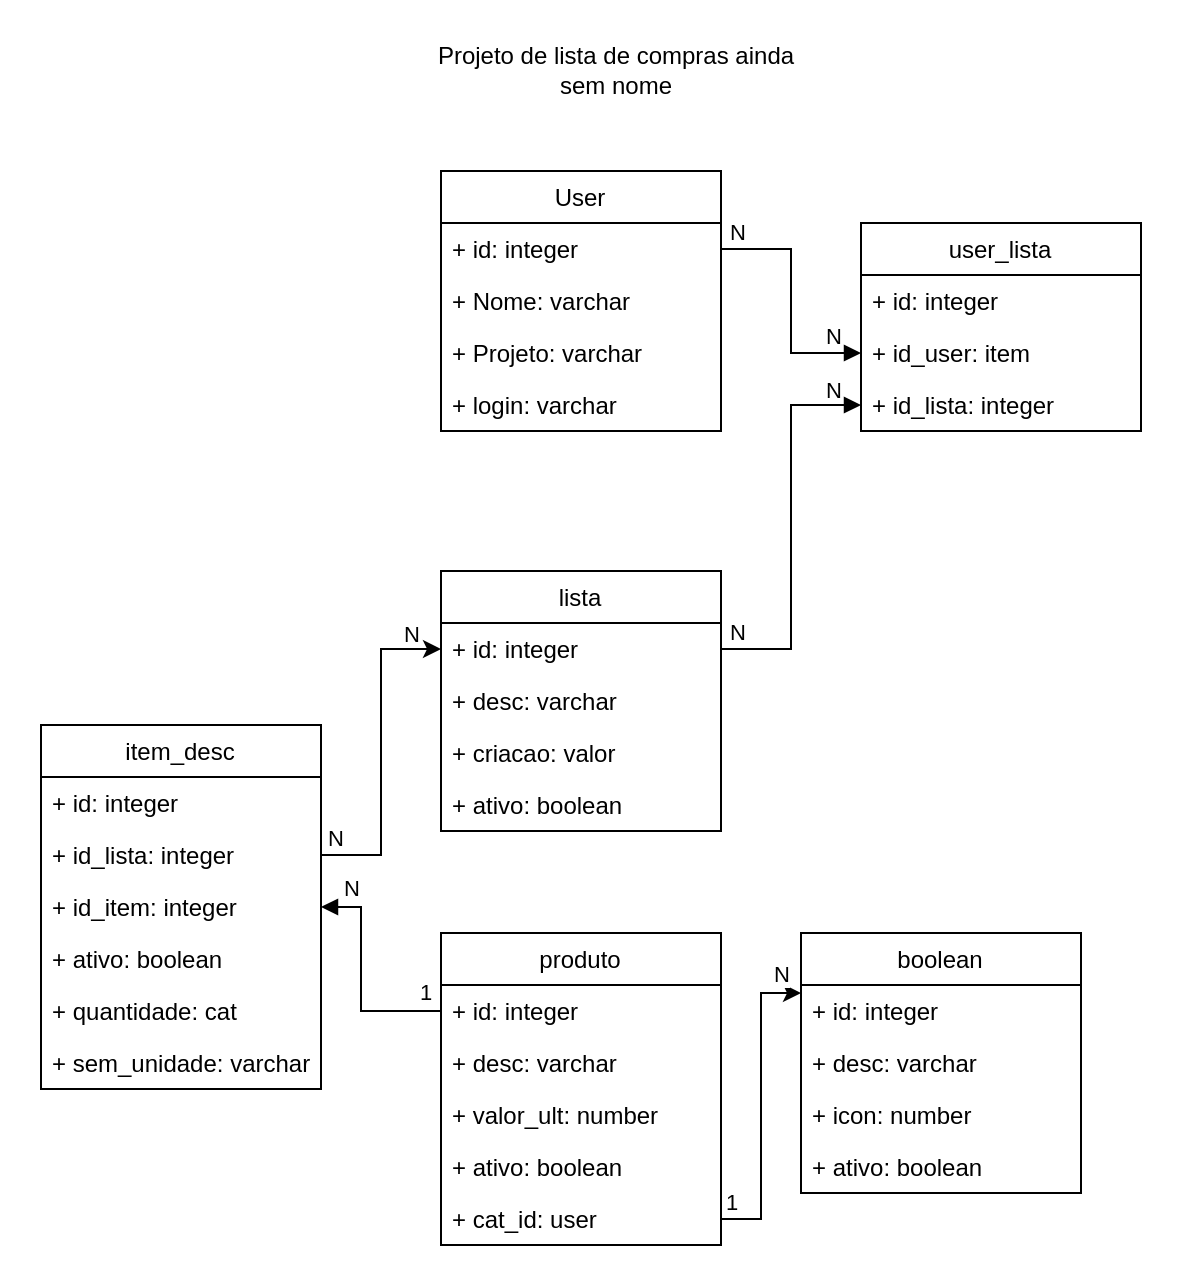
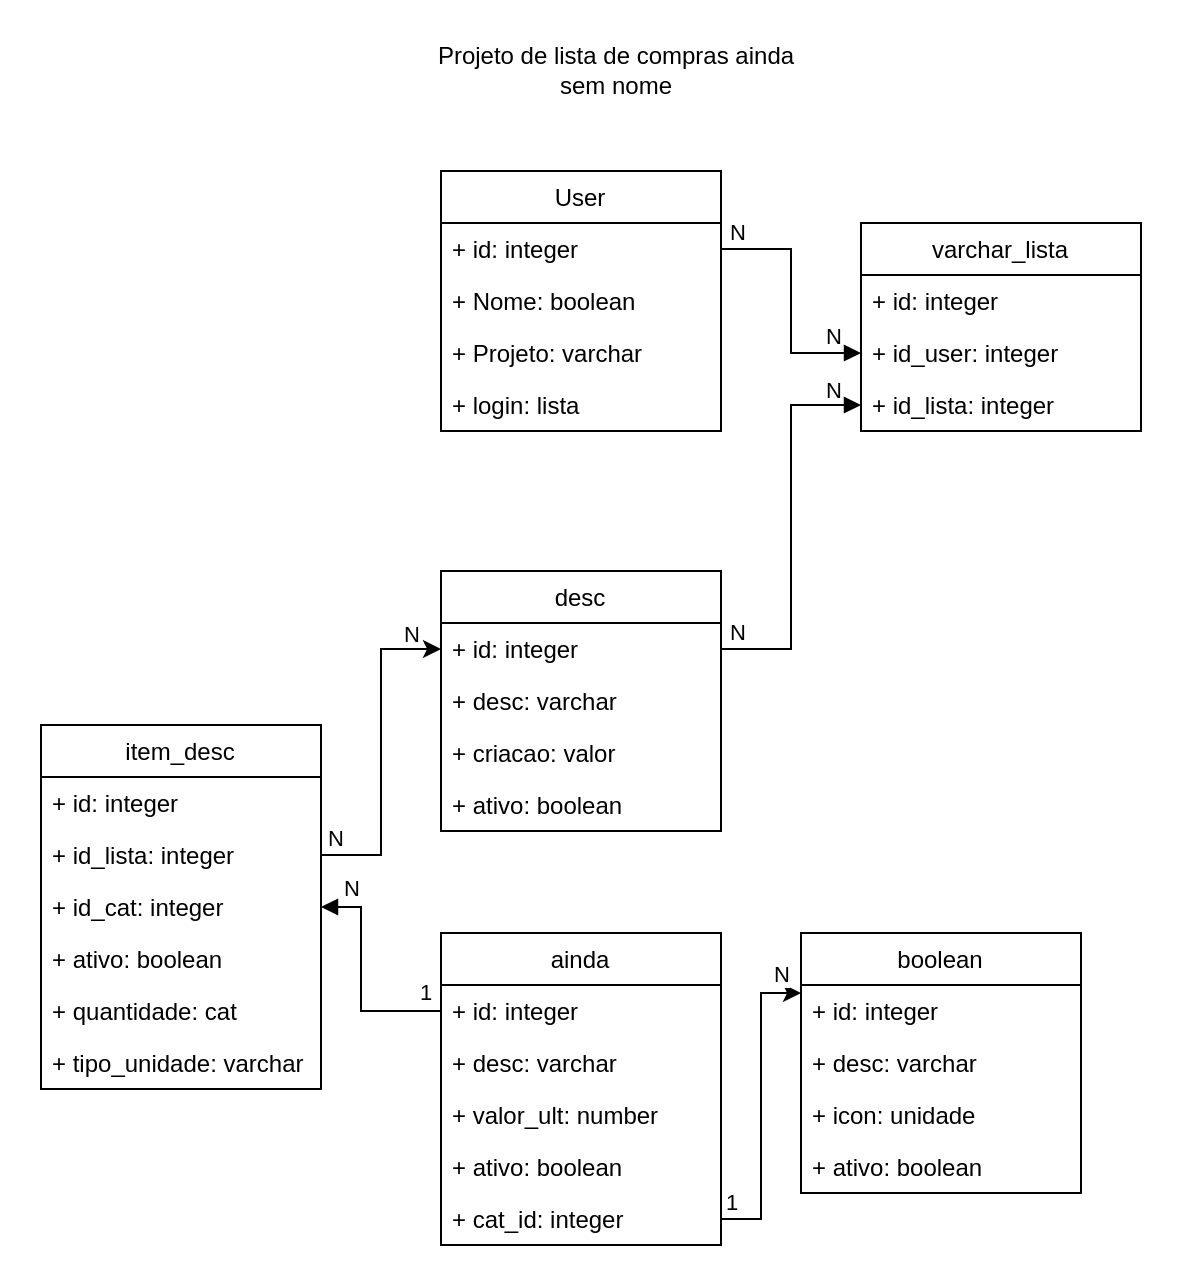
(1000, 250) -> (1000, 250)
(543, 302) -> (540, 302)
(957, 354) -> (977, 354)
(544, 406) -> (524, 406)
(580, 598) -> (580, 598)
(154, 908) -> (151, 908)
(580, 960) -> (580, 960)
(187, 1064) -> (191, 1064)
(894, 1116) -> (897, 1116)
(534, 1220) -> (551, 1220)
